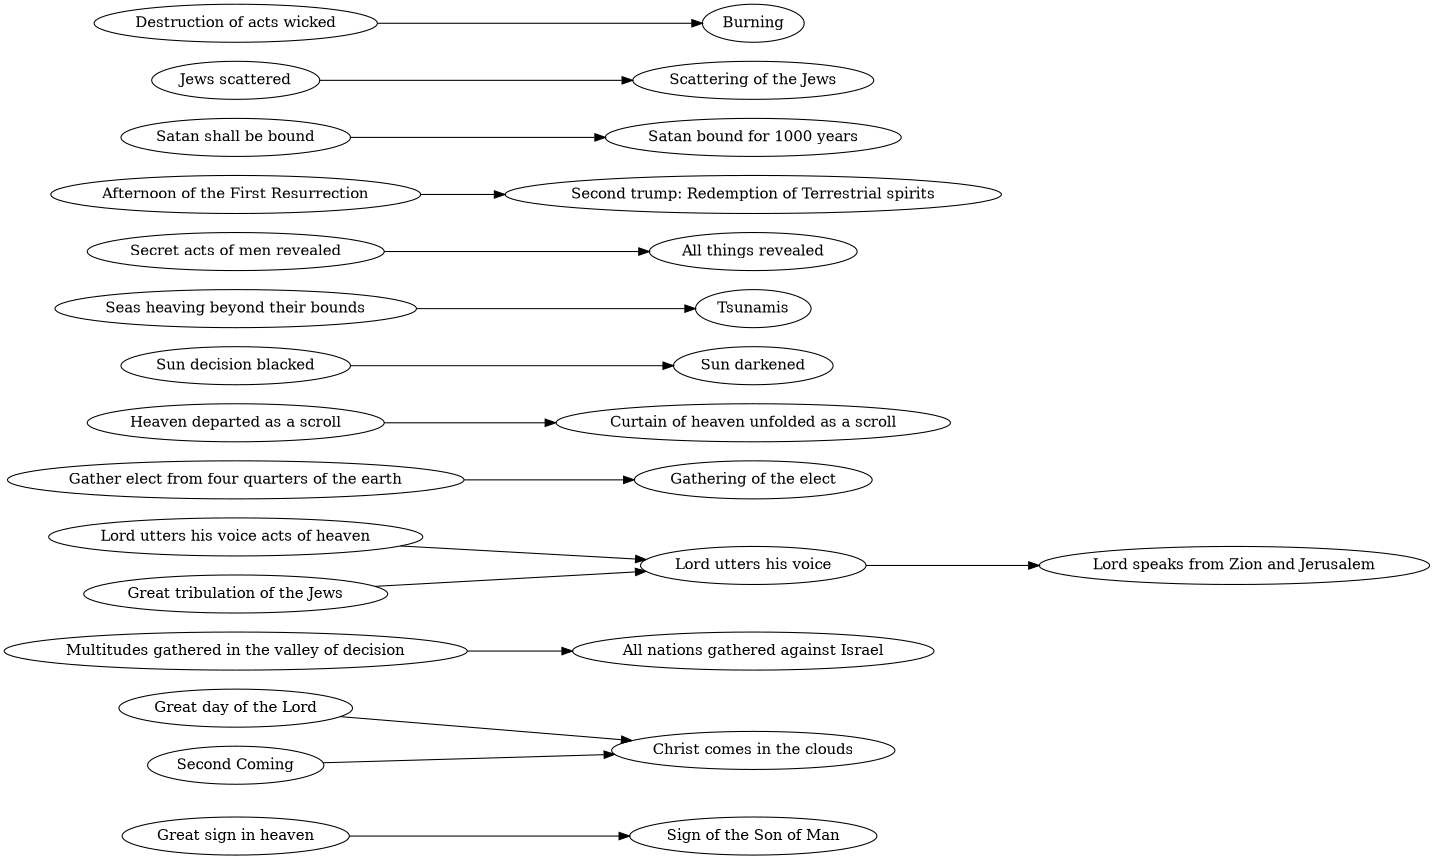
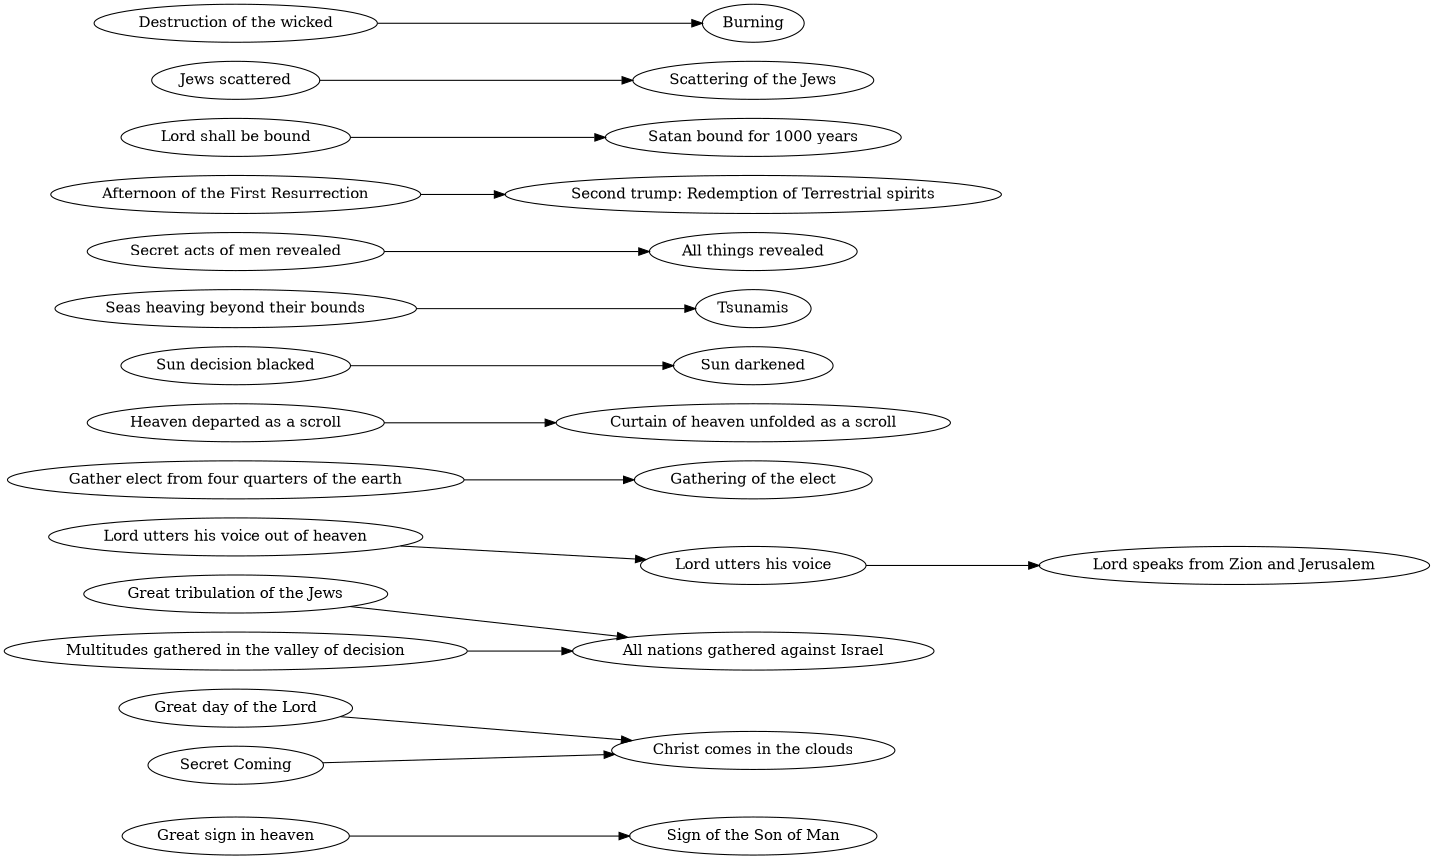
(236, 23) -> (236, 23)
(236, 137) -> (236, 137)
(236, 537) -> (236, 537)
(505, 579) -> (484, 621)
(236, 765) -> (236, 765)
